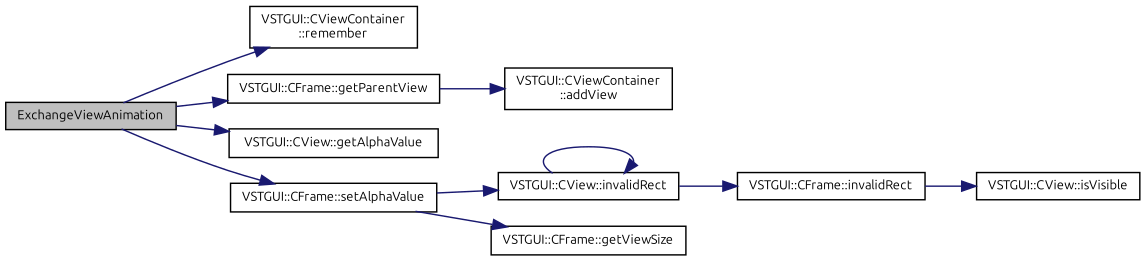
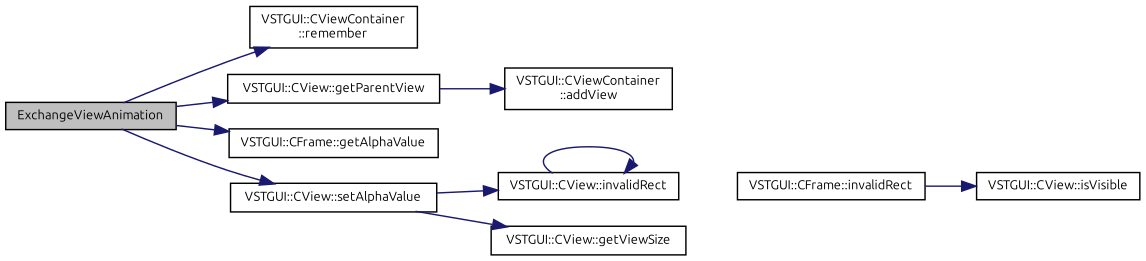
(334, 89) -> (334, 89)
(334, 143) -> (334, 143)
(701, 186) -> none
(334, 198) -> (334, 198)
(589, 241) -> (589, 241)
